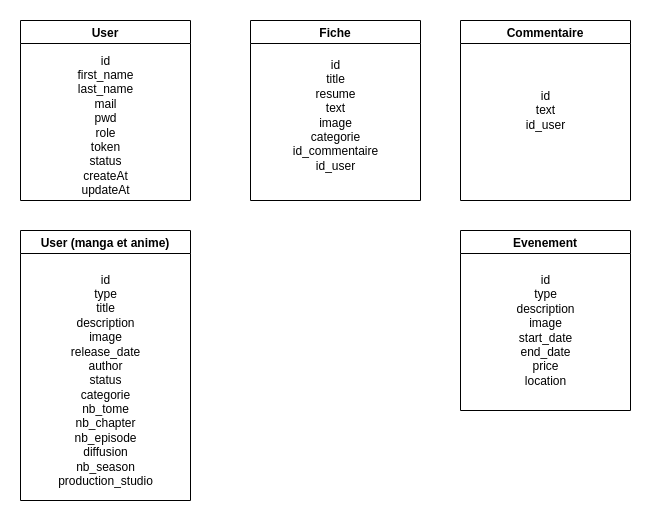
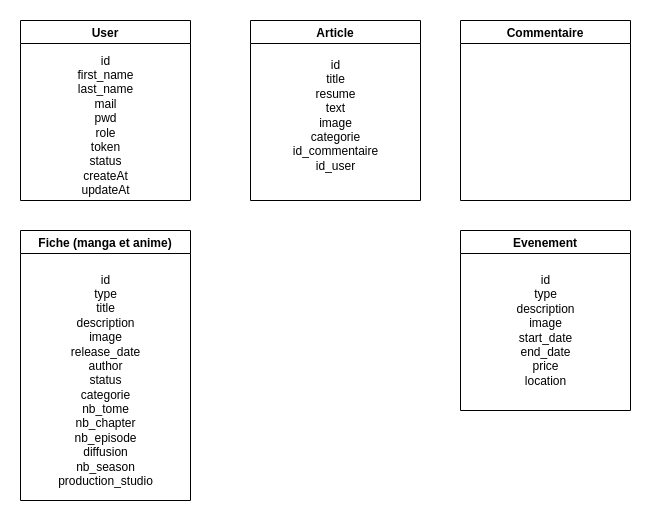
(335, 33) -> (335, 33)
(546, 111) -> none
(105, 243) -> (105, 243)
